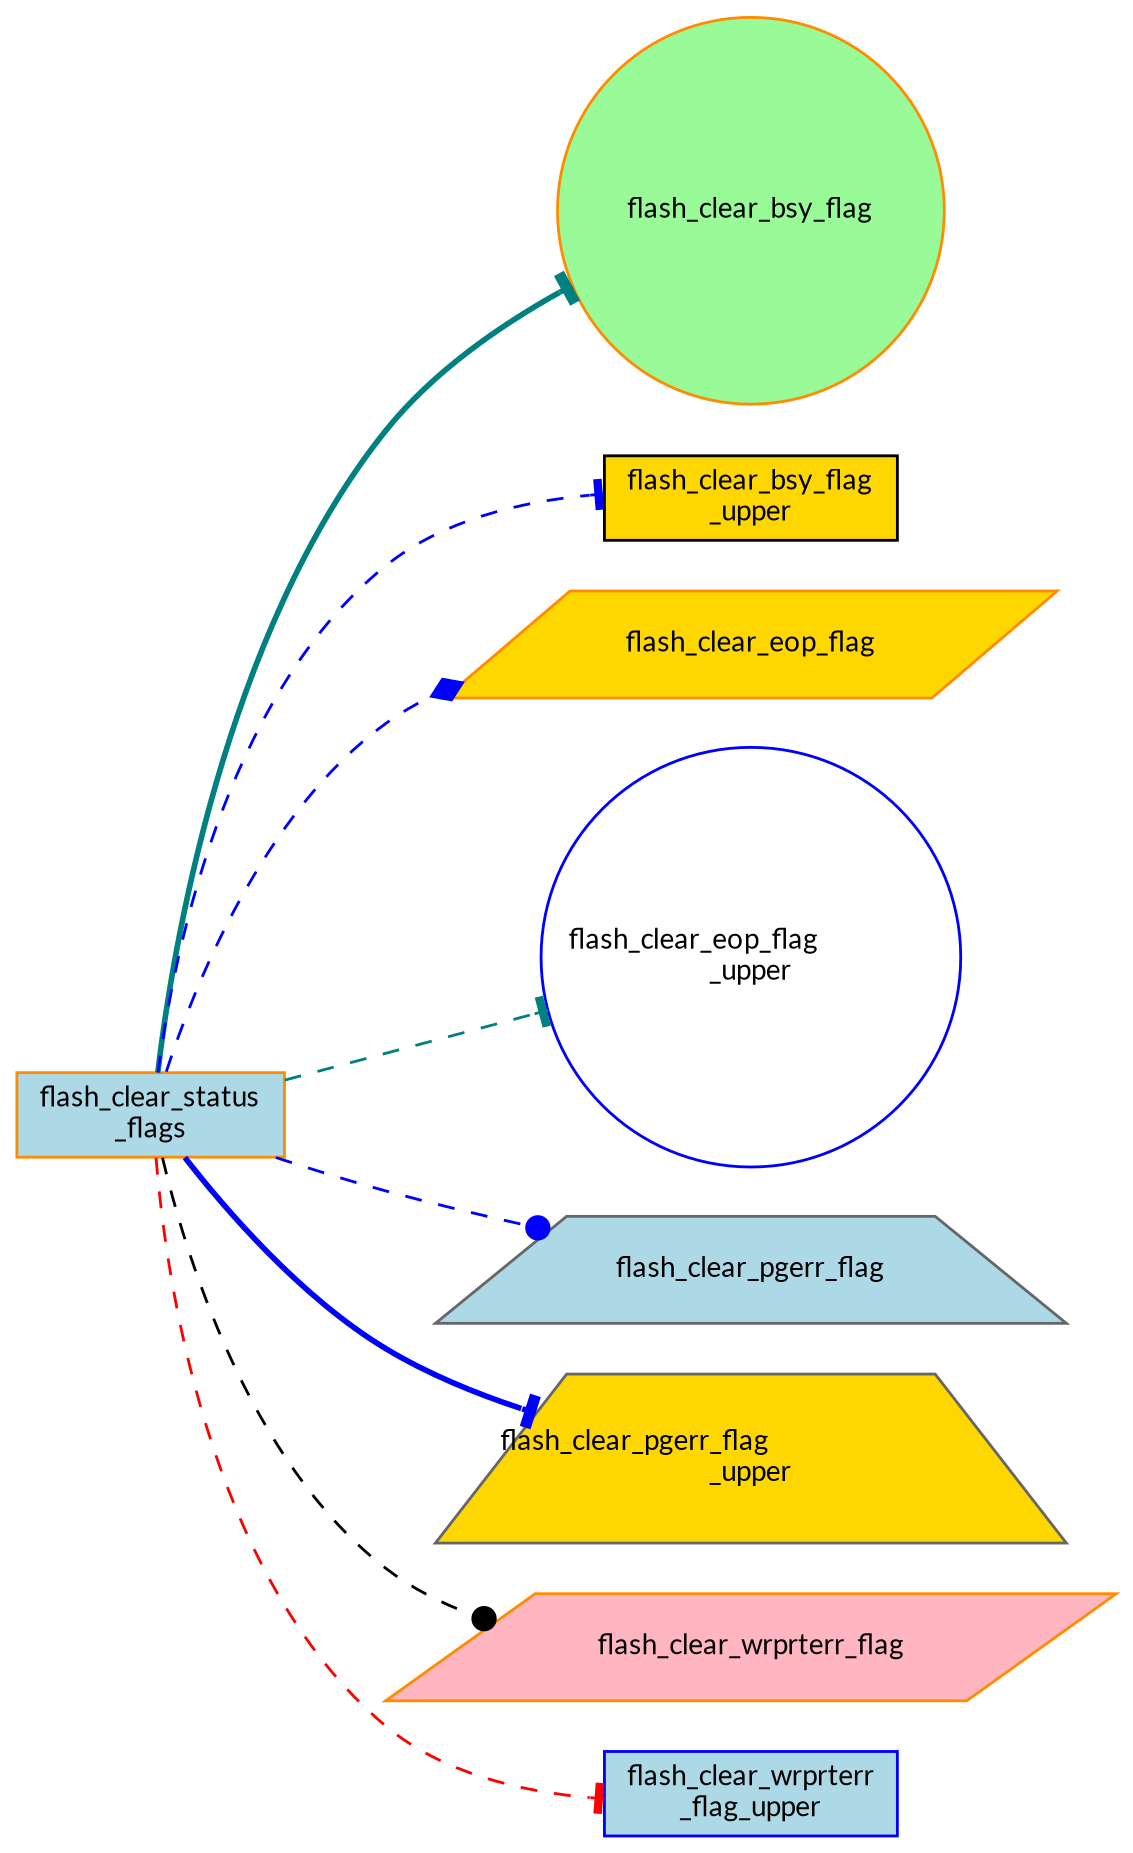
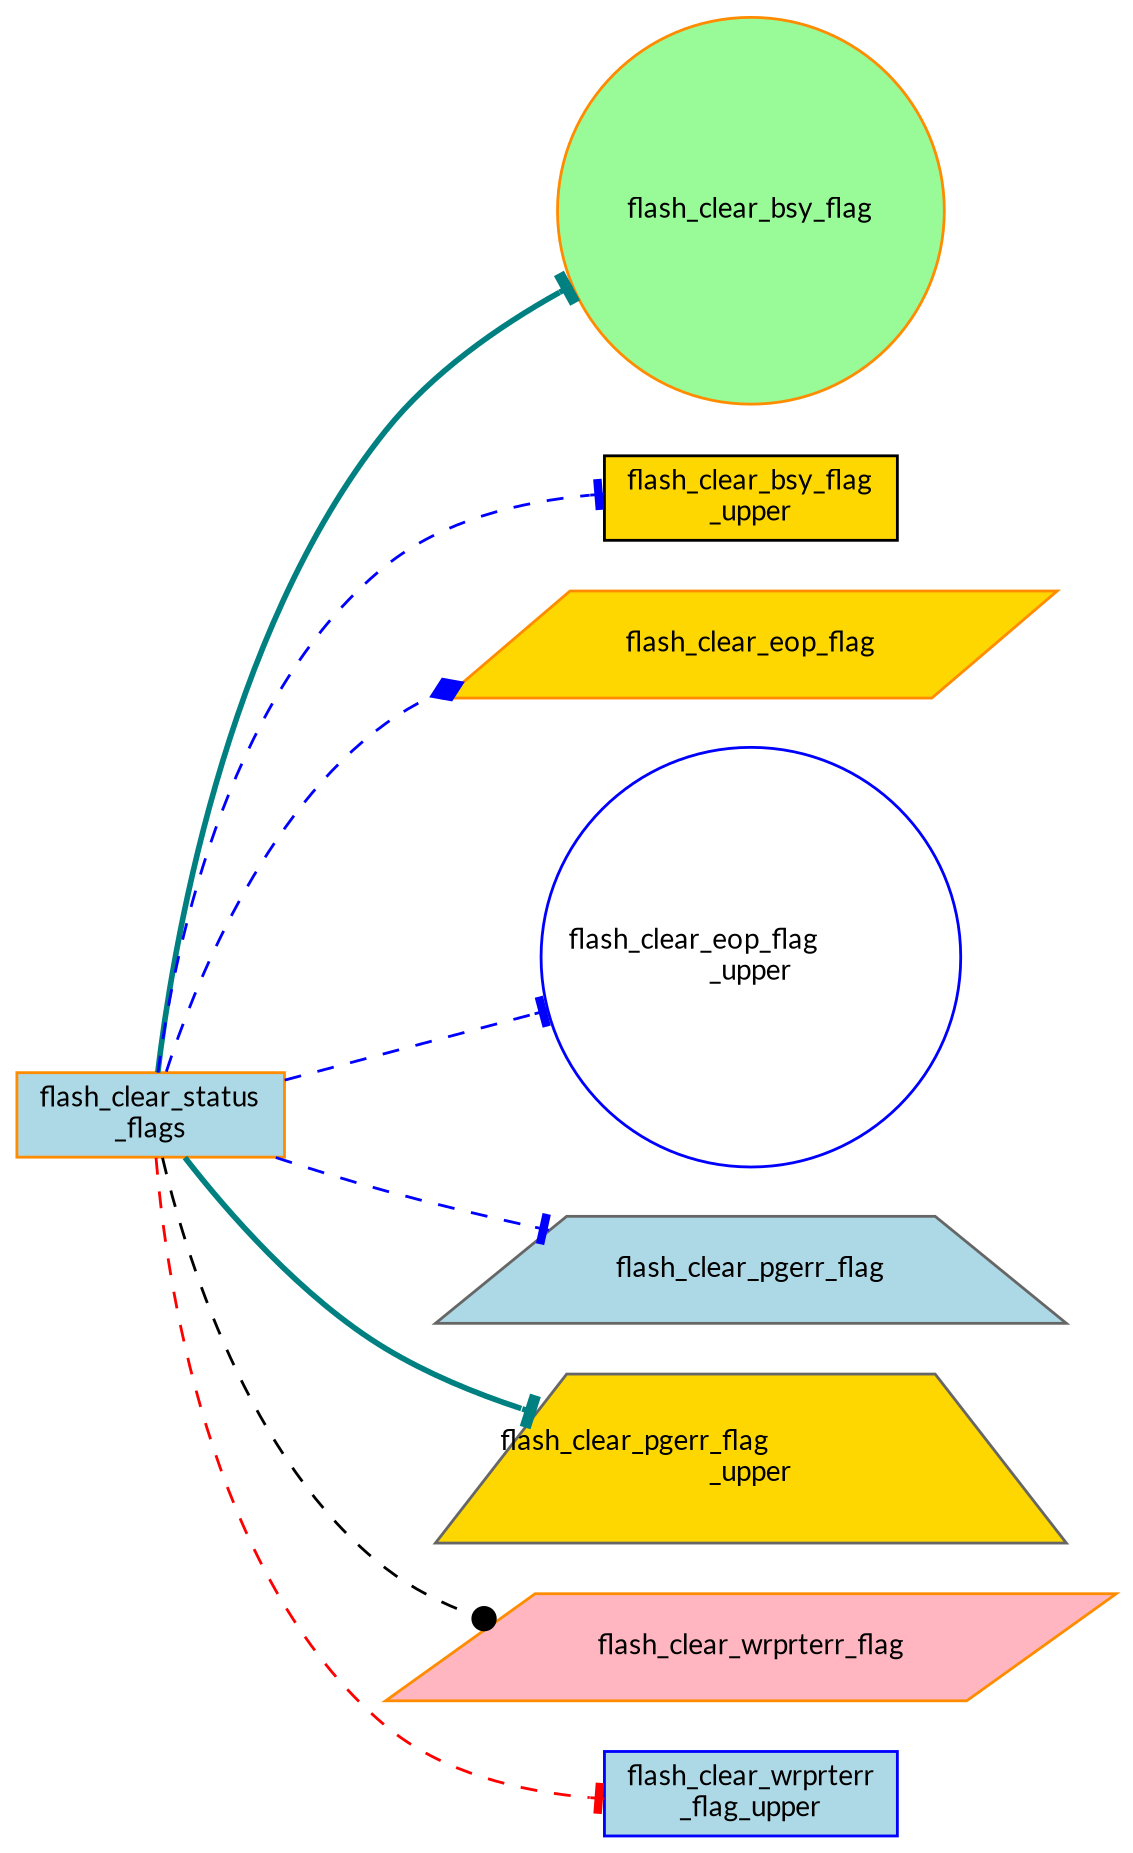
(409, 1047) -> (409, 1047)
(400, 1195) -> (404, 1196)
(333, 1311) -> (333, 1311)
